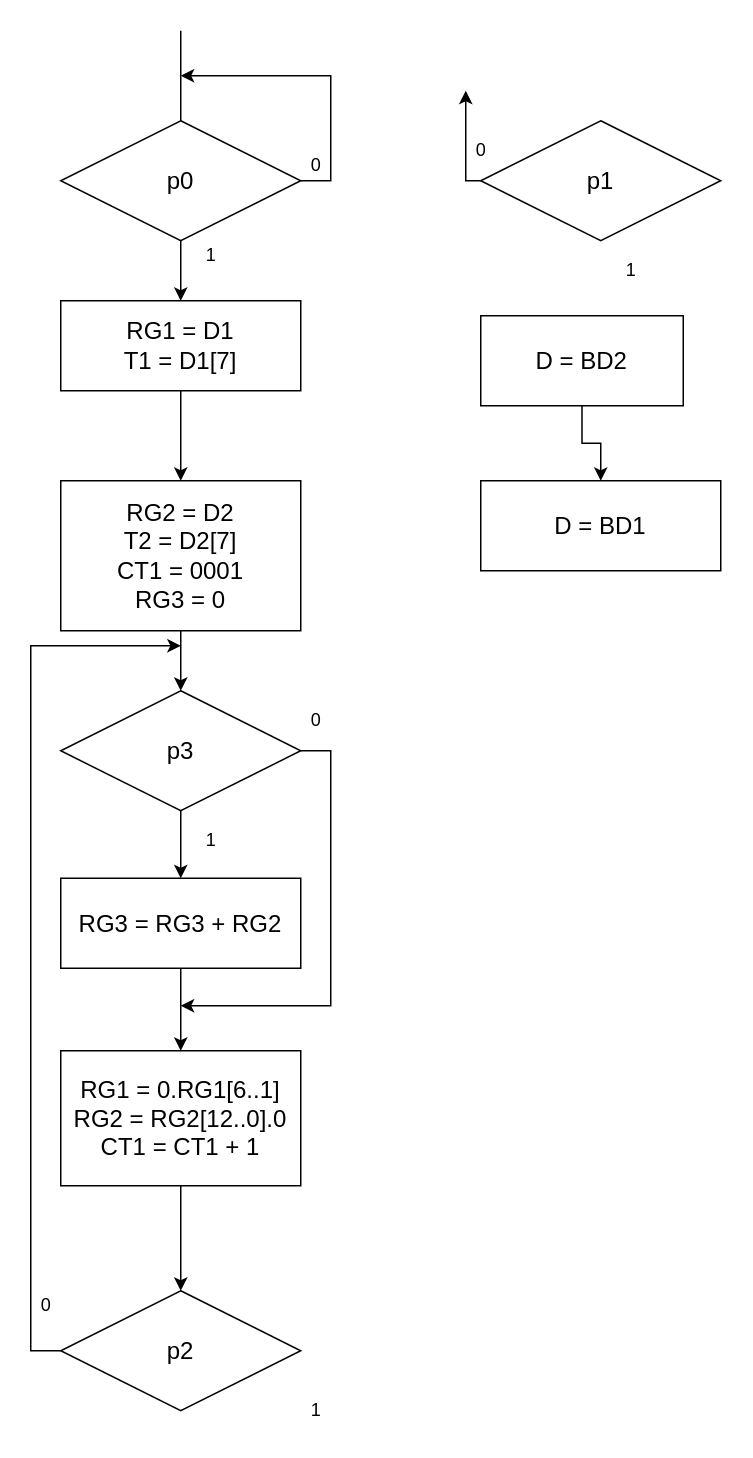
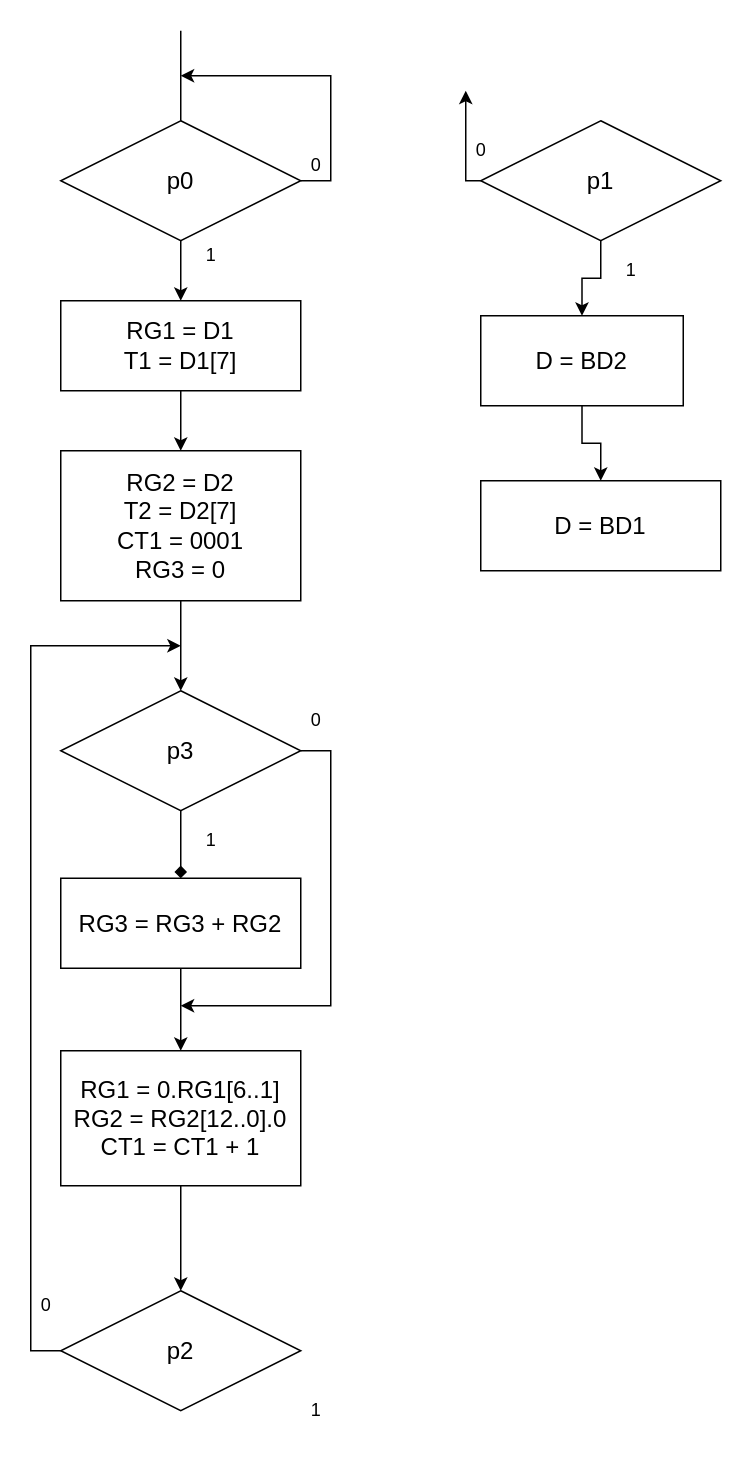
none -> (597, 278)
(181, 556) -> (181, 526)
(181, 867) -> (181, 866)
